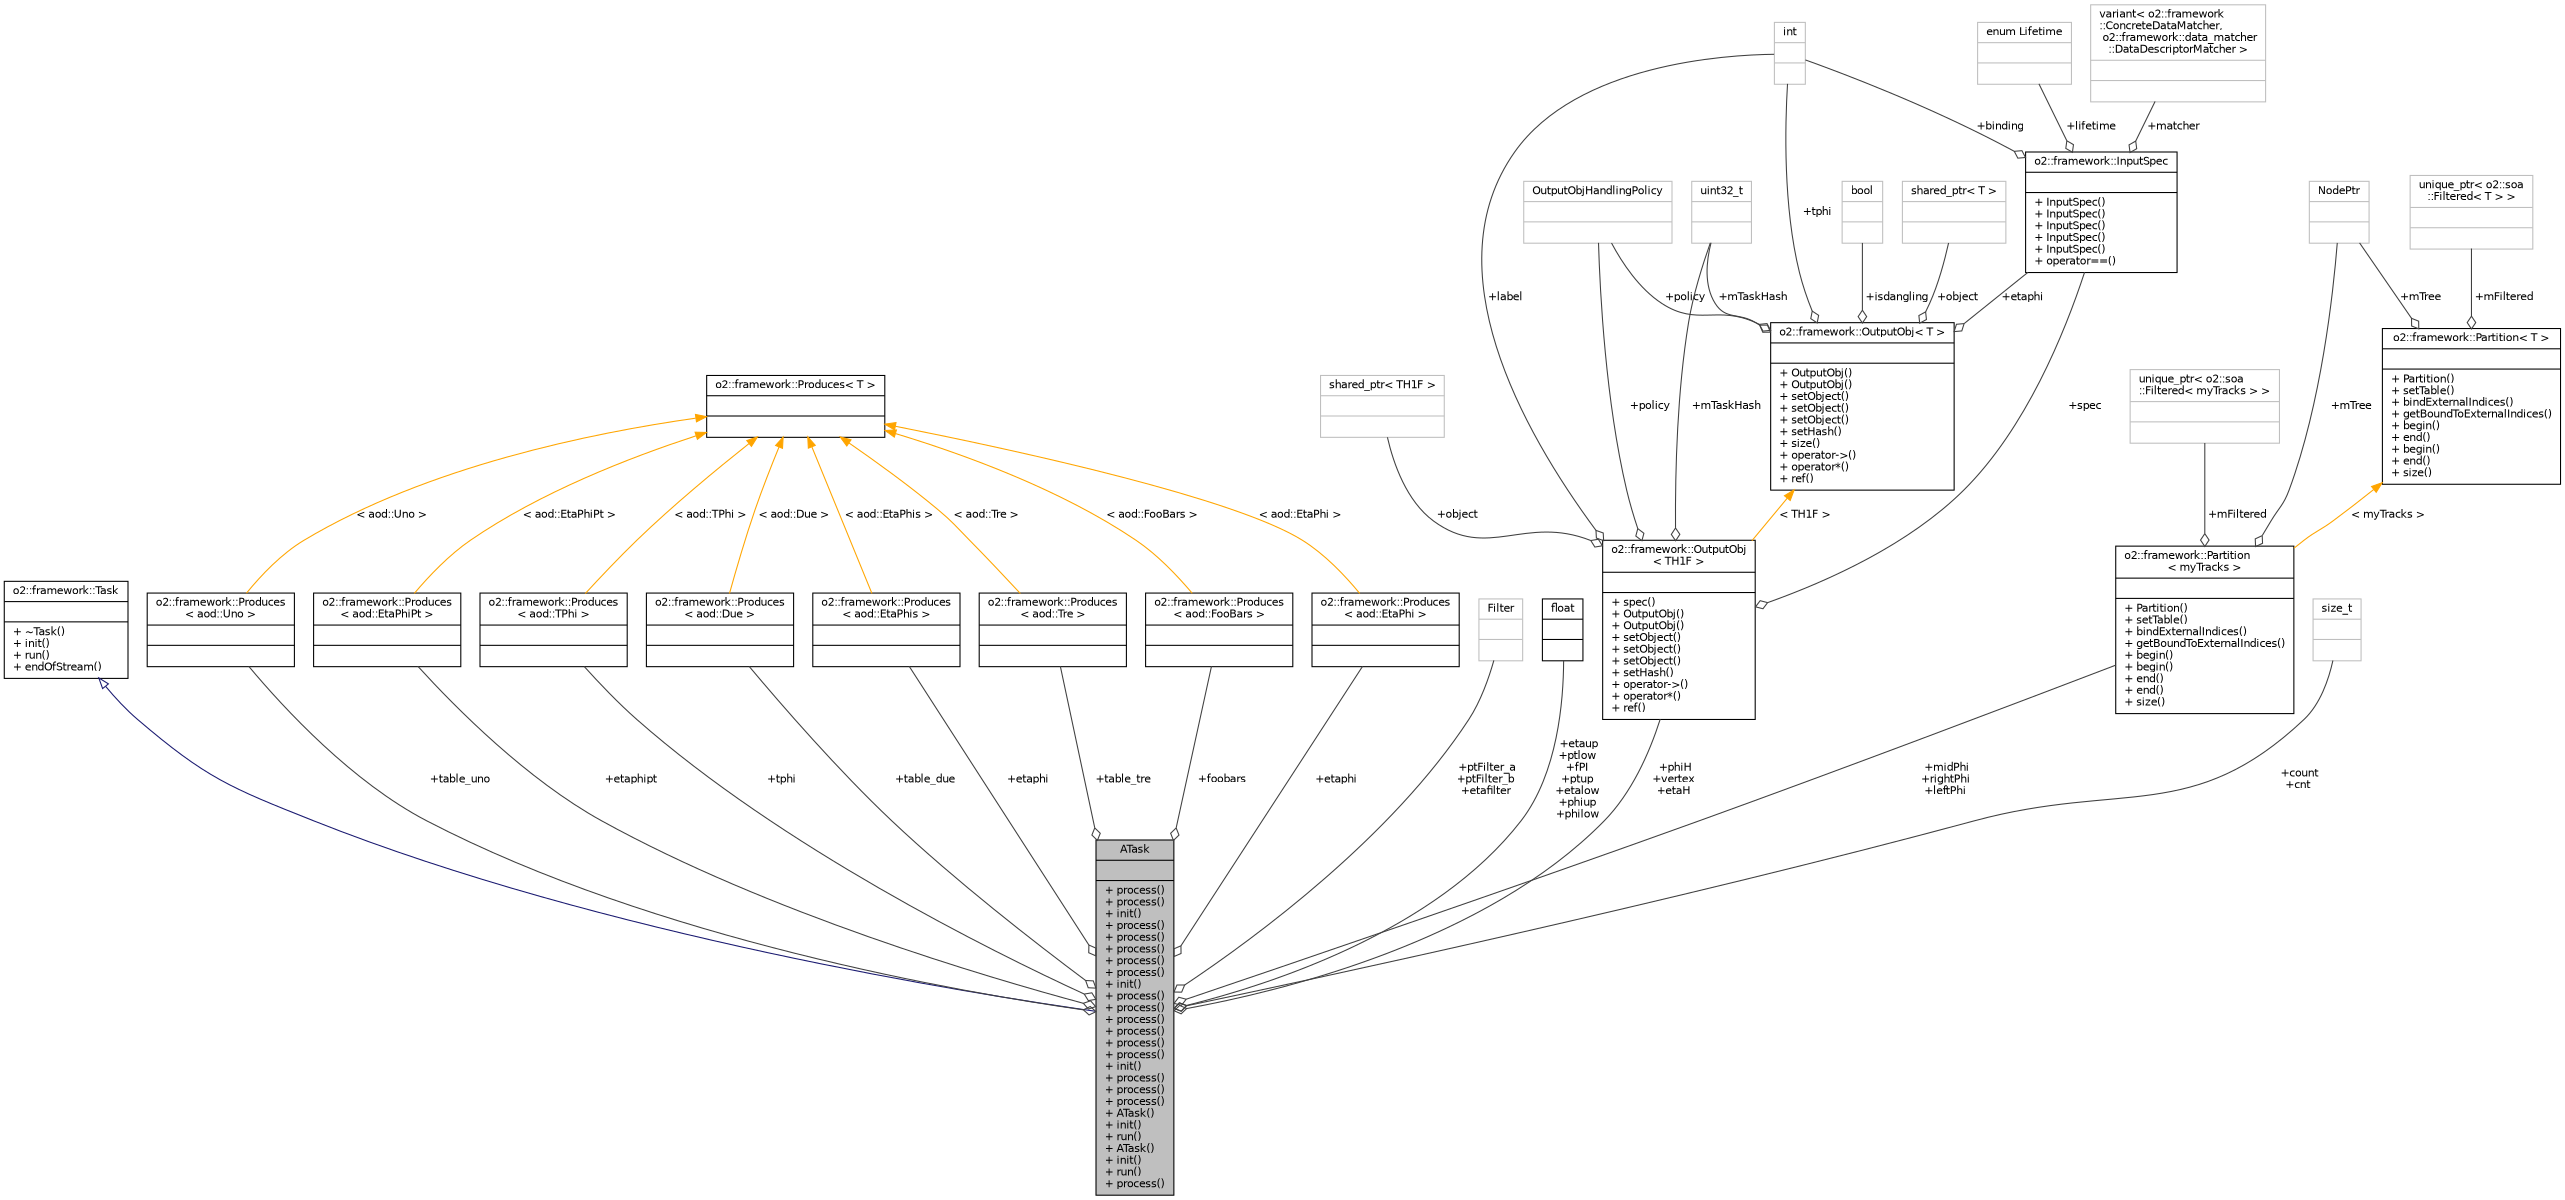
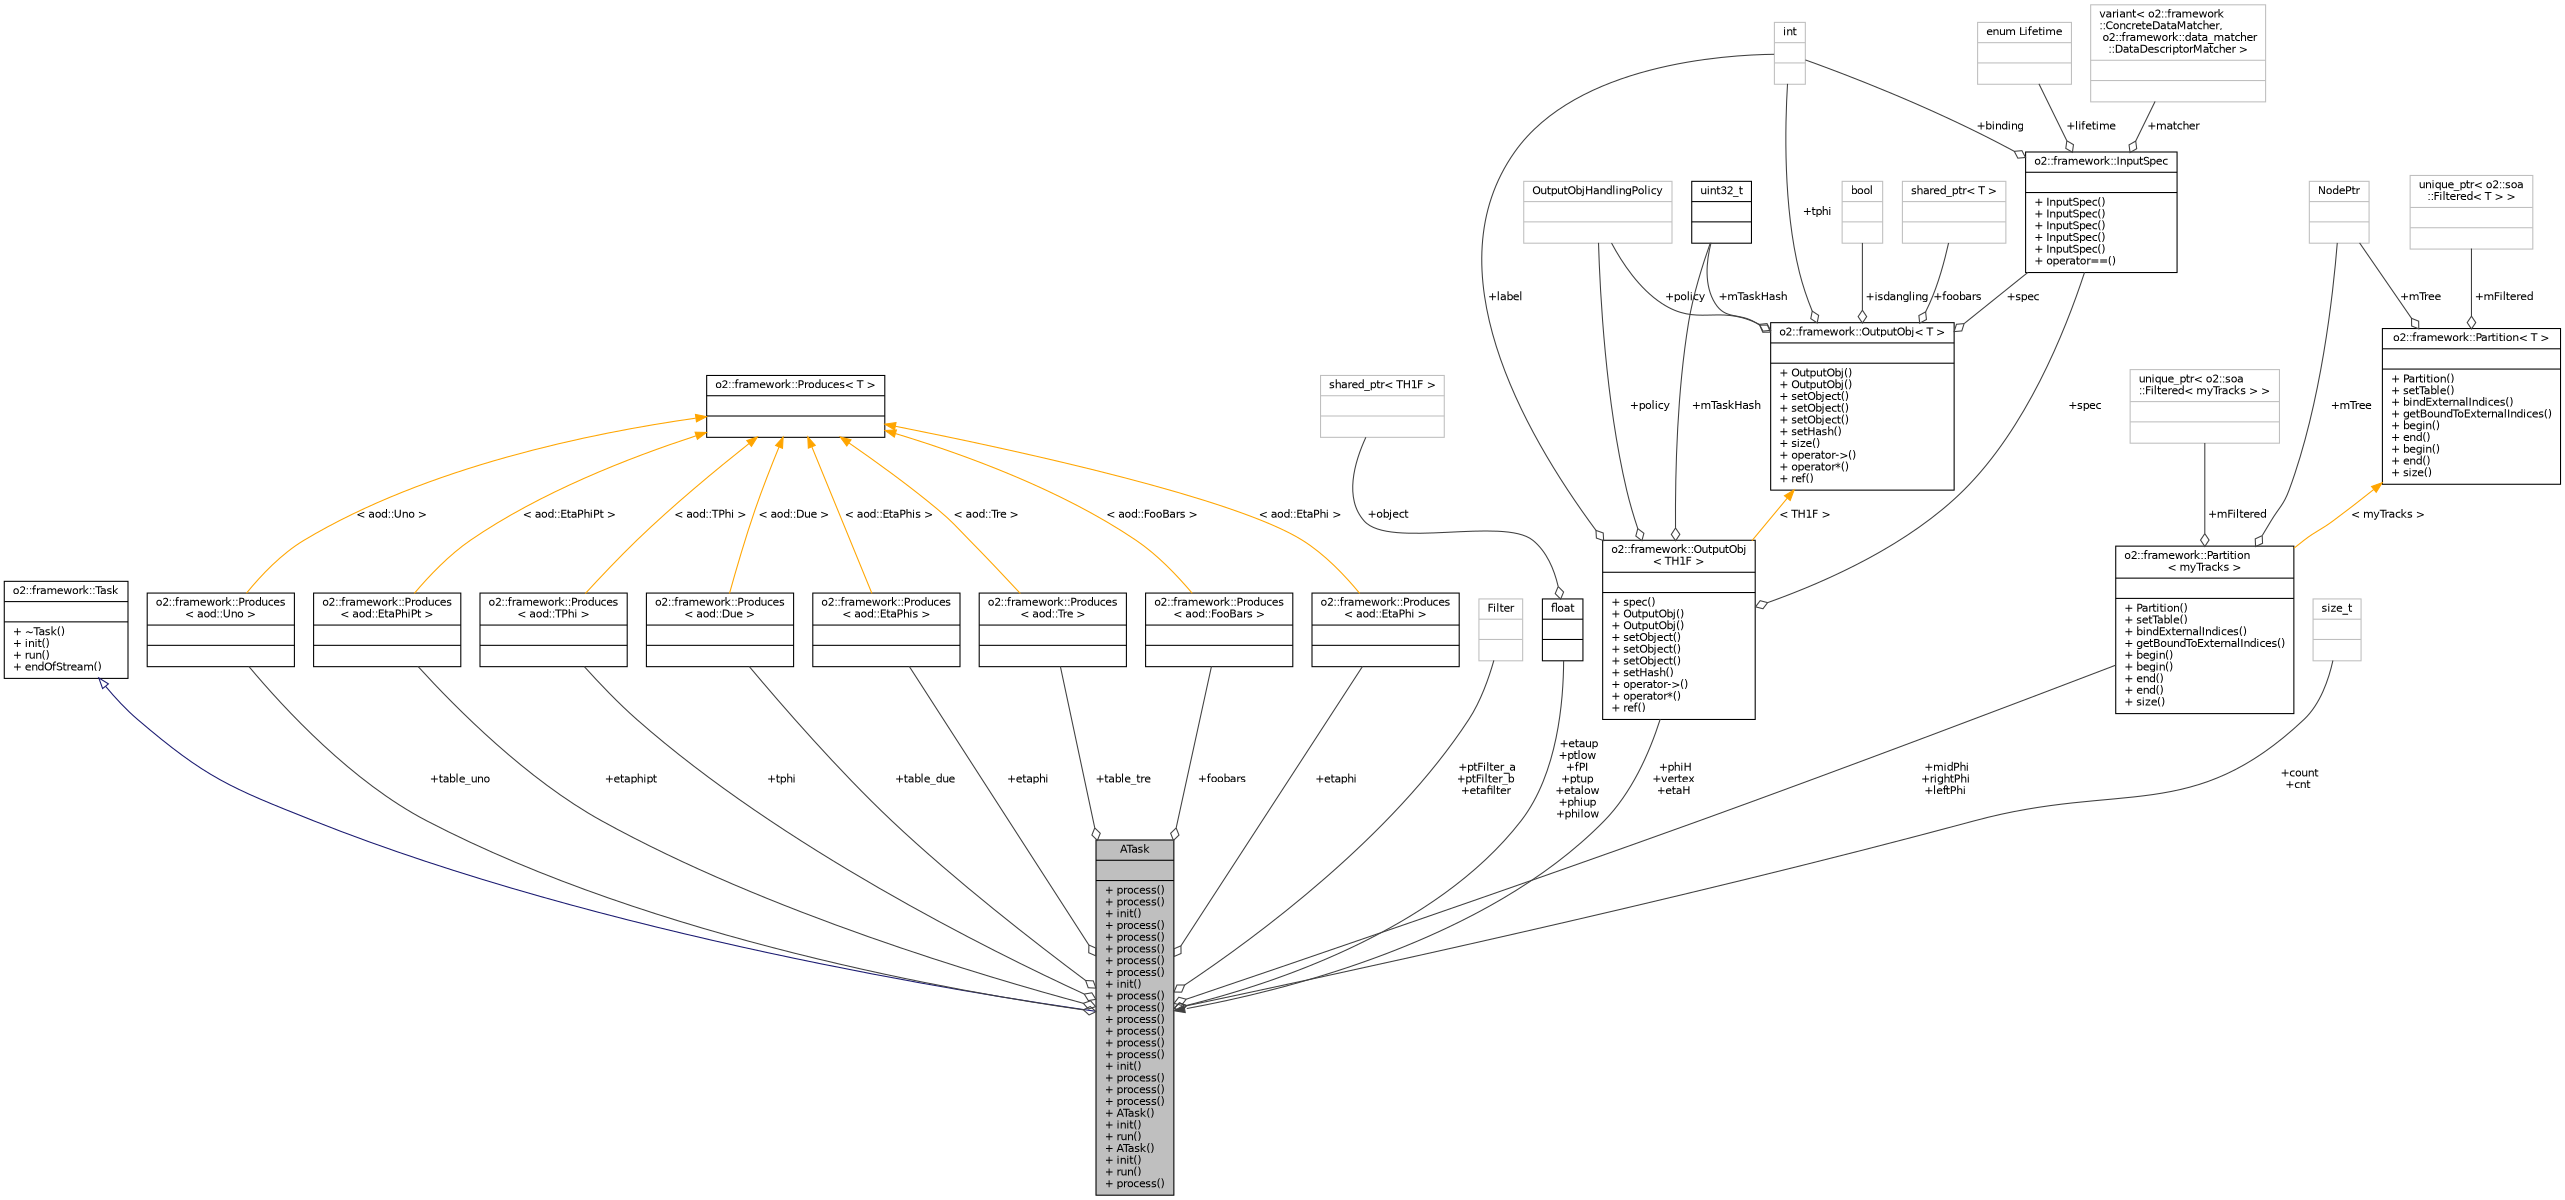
(1722, 212) -> (1722, 212)
(1956, 298) -> (1956, 298)
(2021, 298) -> (2021, 298)
(1463, 535) -> (1430, 533)
(1463, 920) -> (1463, 920)
